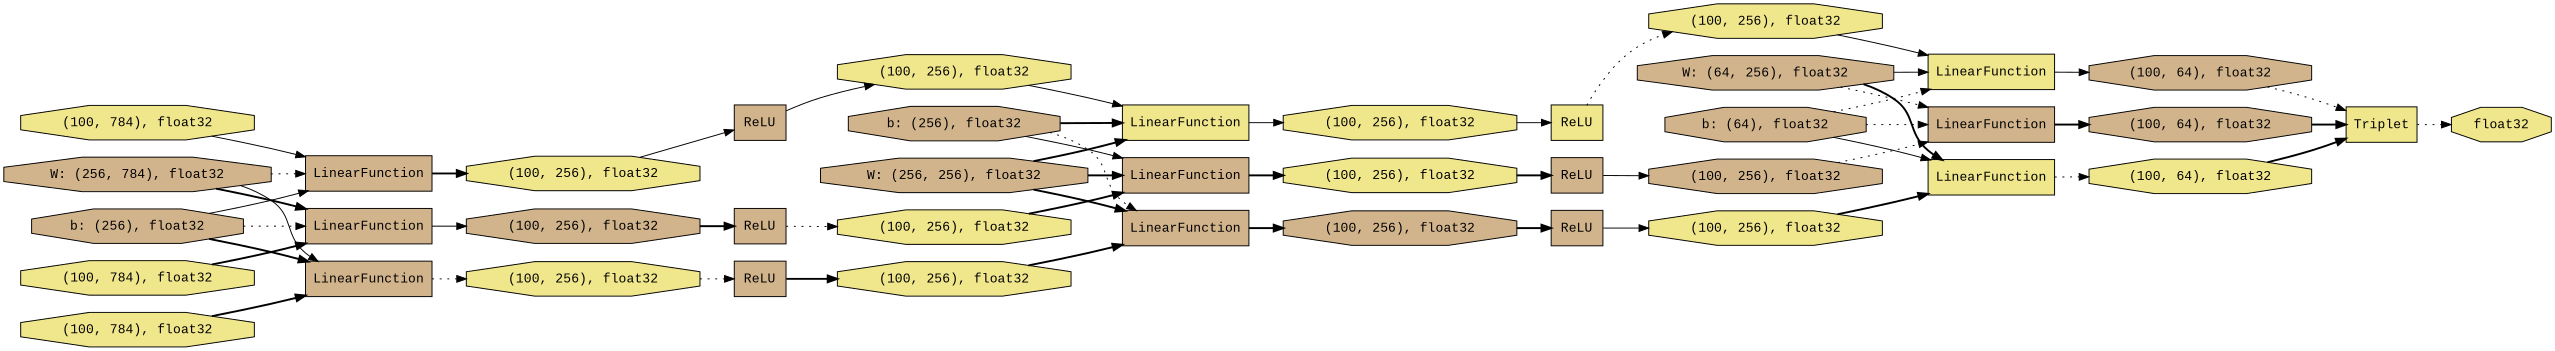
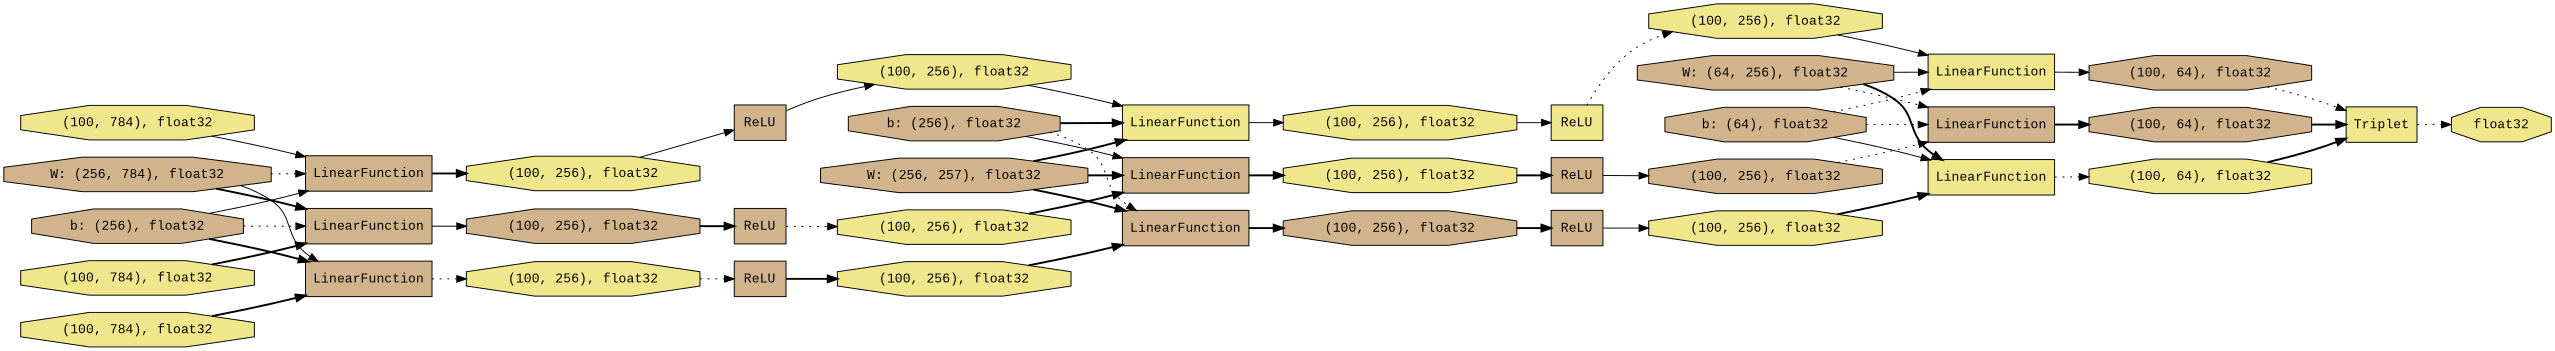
(954, 175) -> (954, 175)
